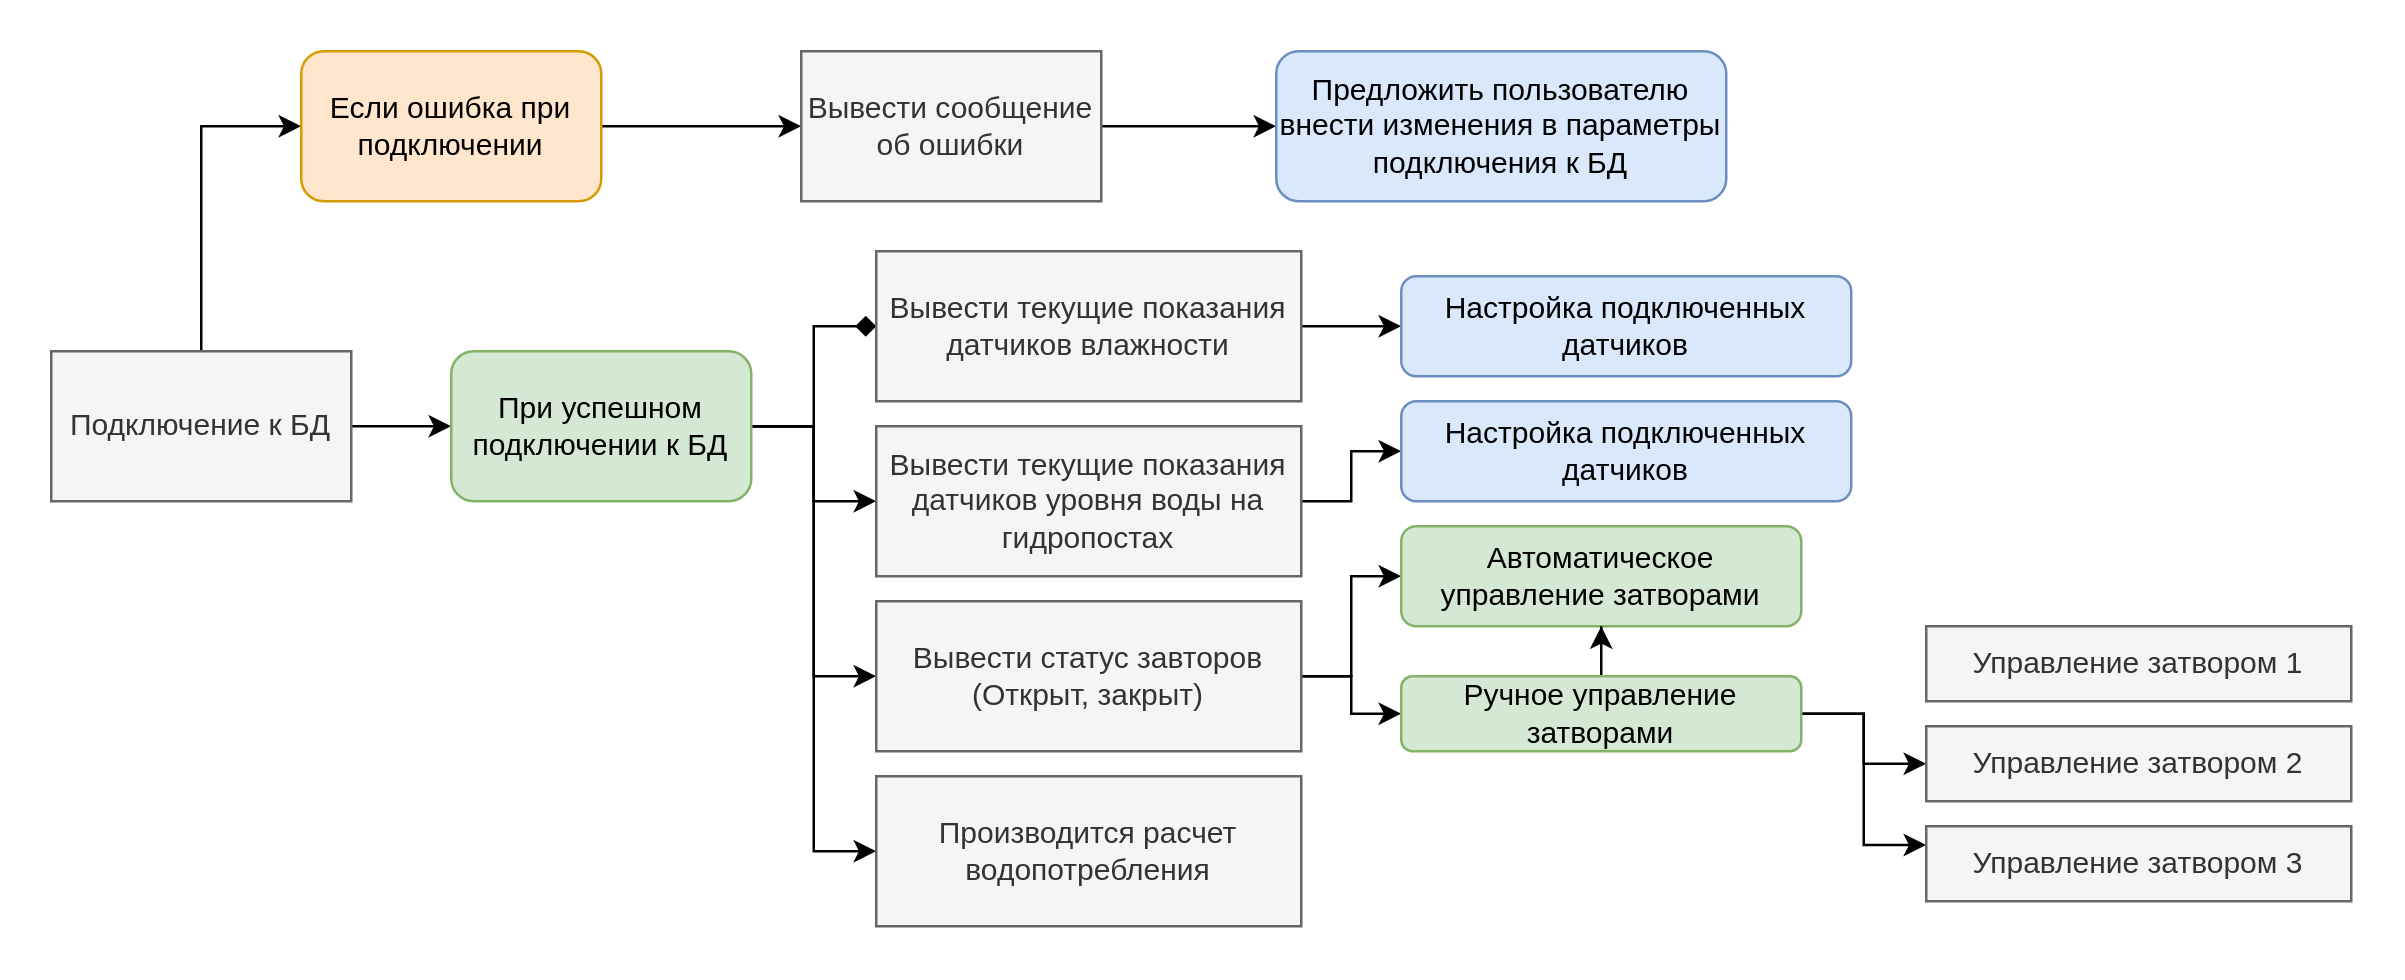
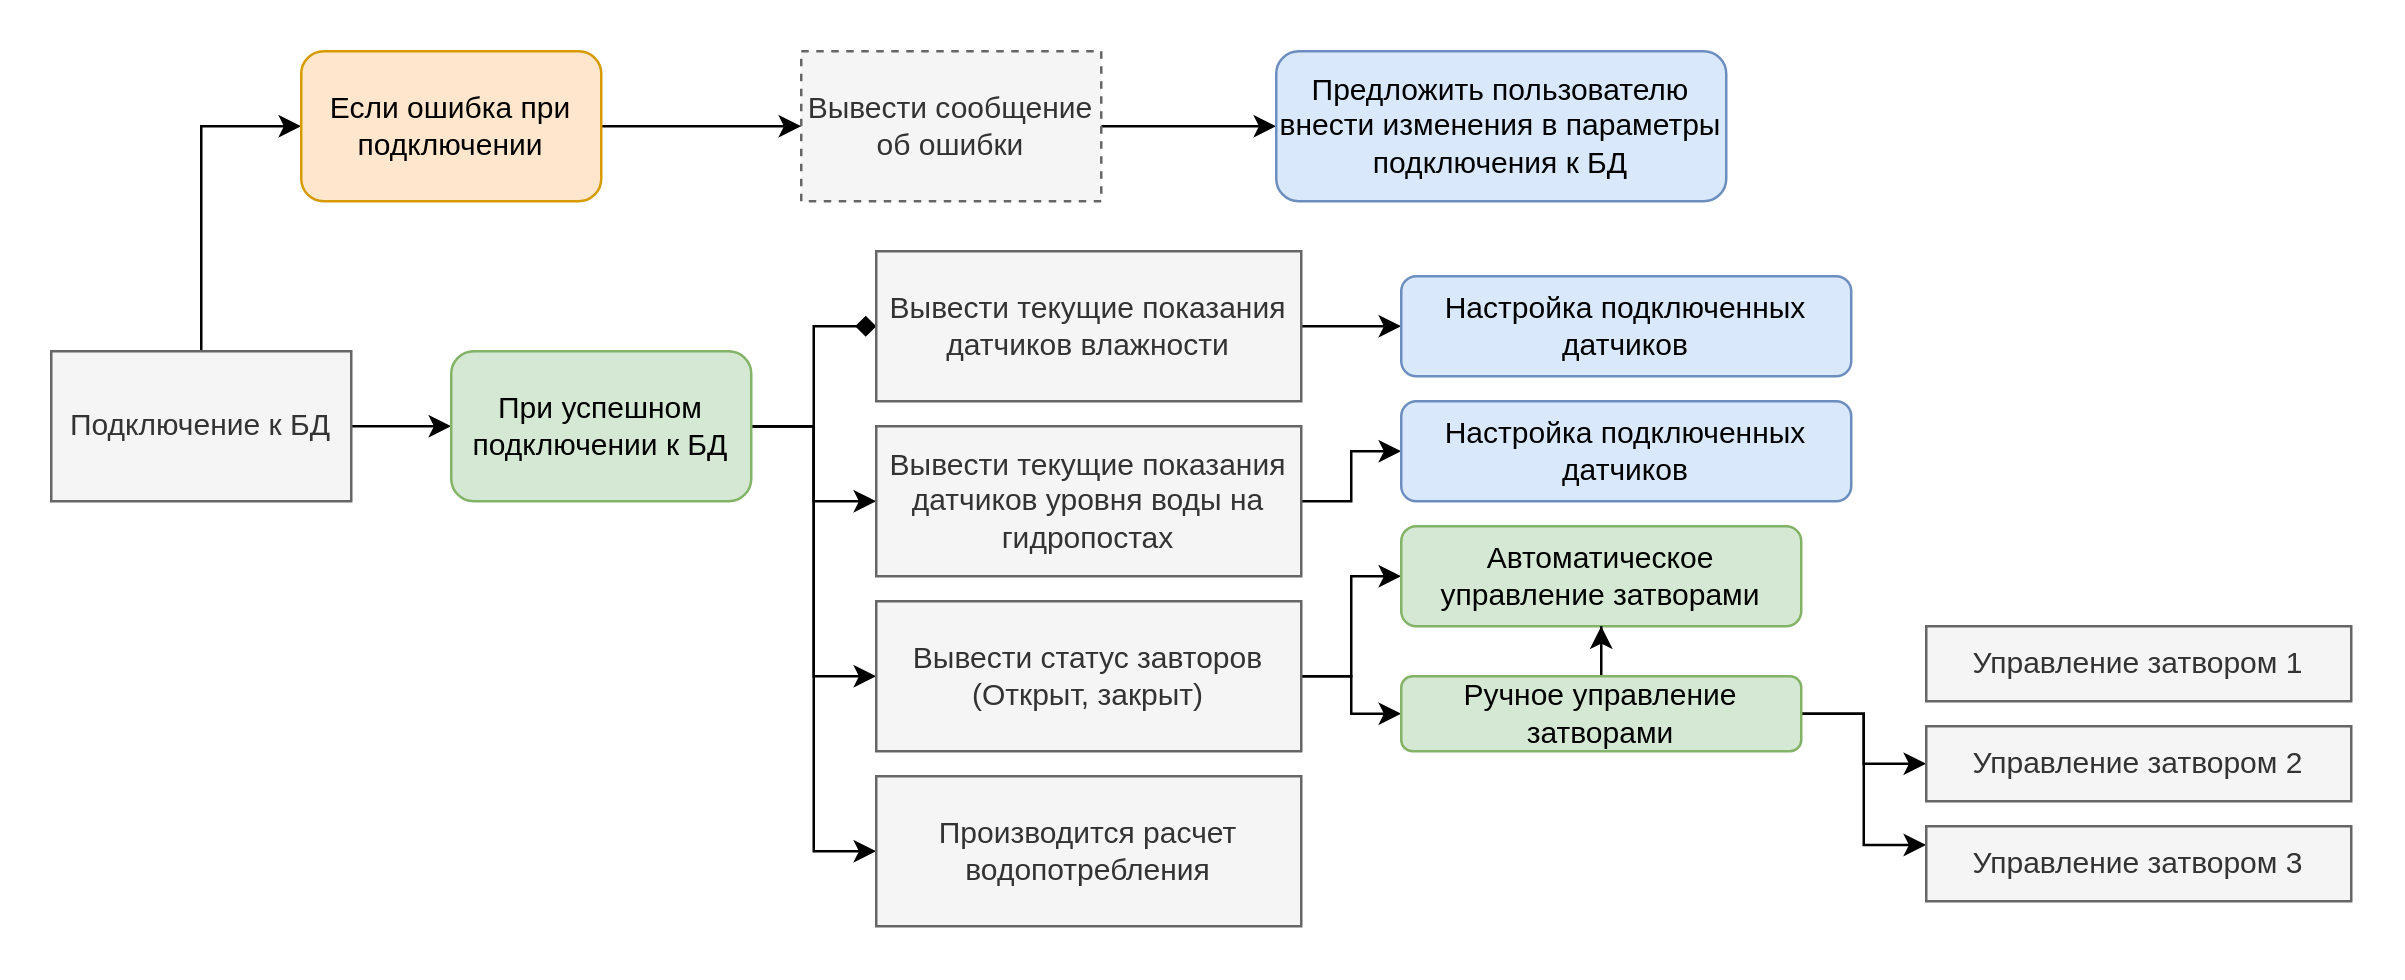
(951, 126) -> (951, 126)
